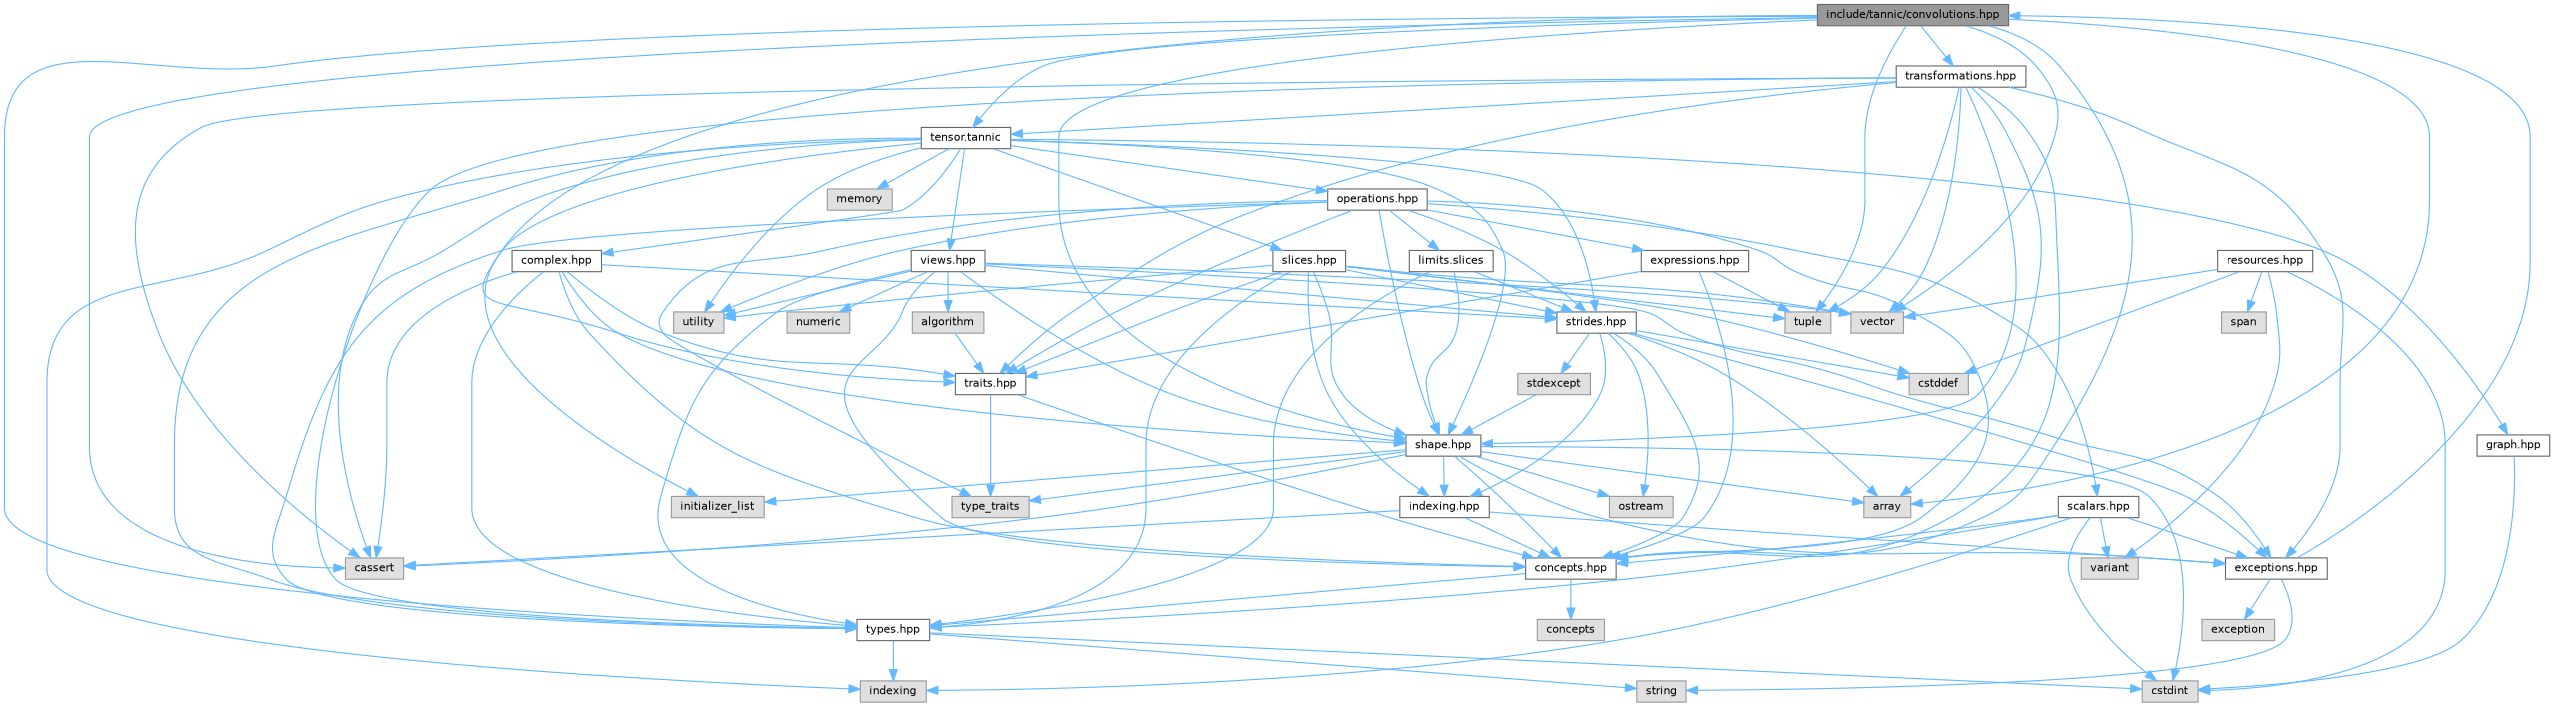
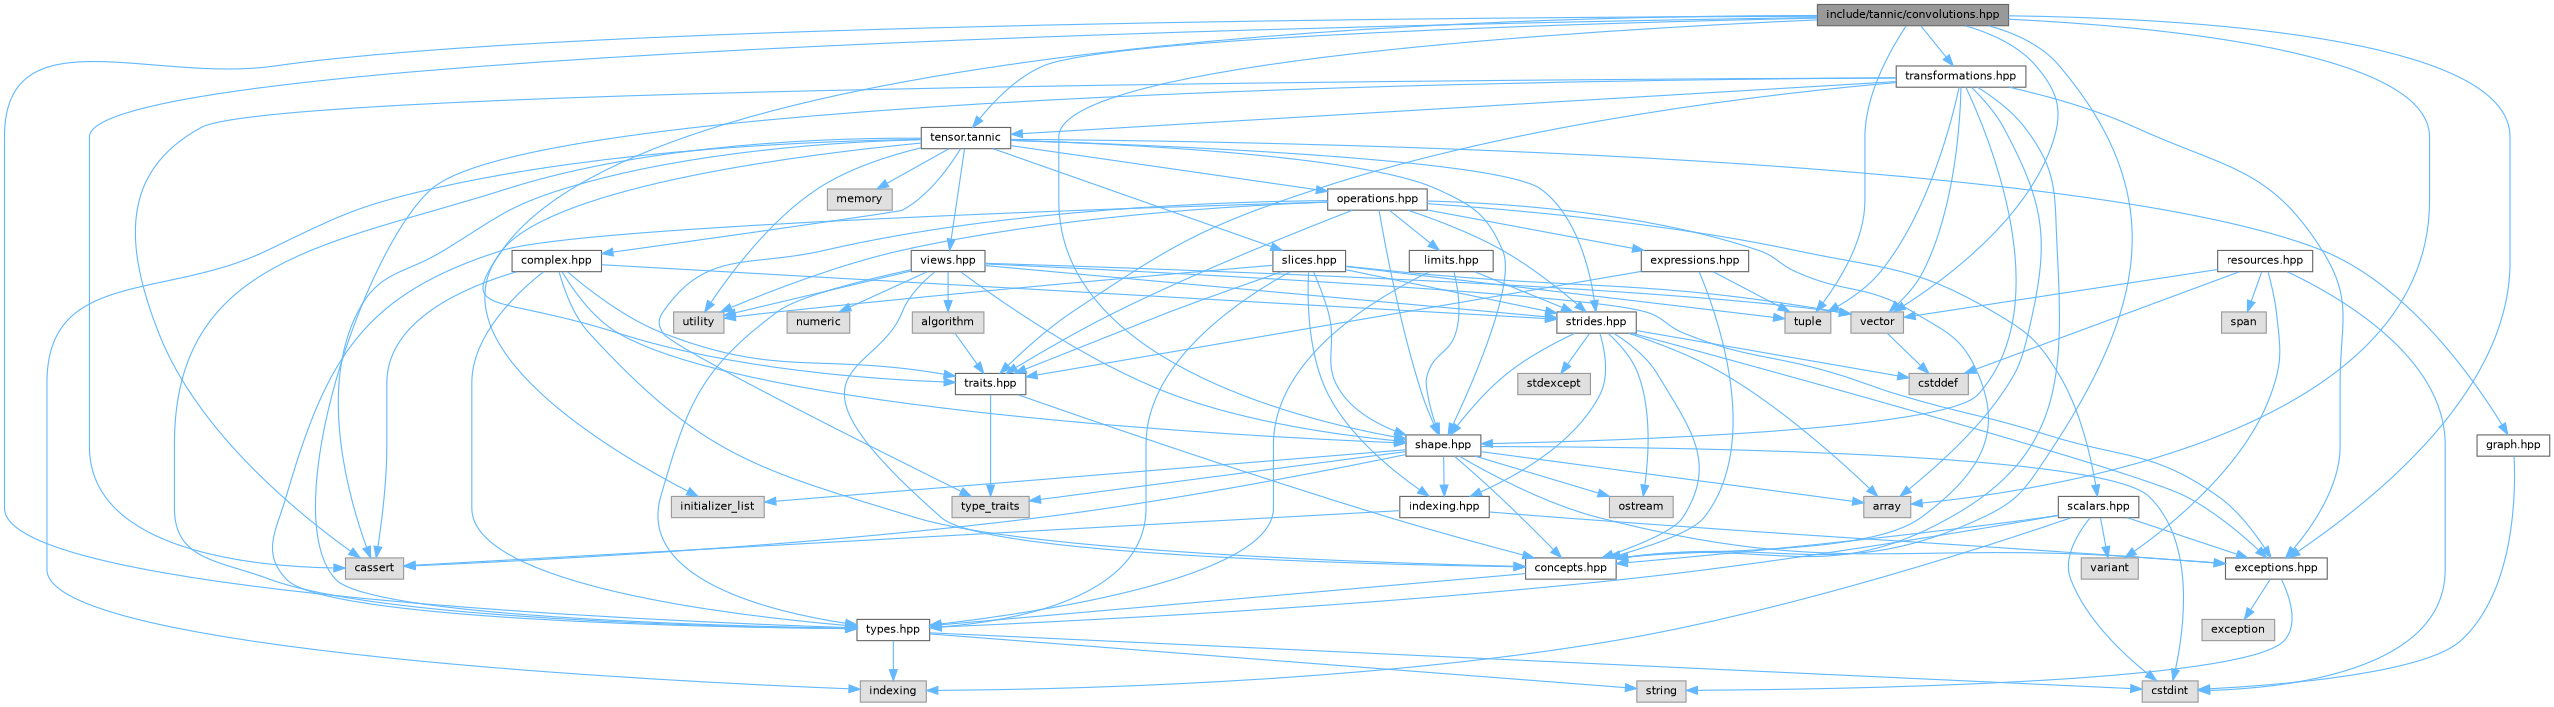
(2524, 123) -> (2502, 118)
(1451, 261) -> (1451, 261)
(1709, 317) -> (1904, 349)
(1504, 412) -> (1510, 372)
(1502, 535) -> none
(1571, 630) -> none
